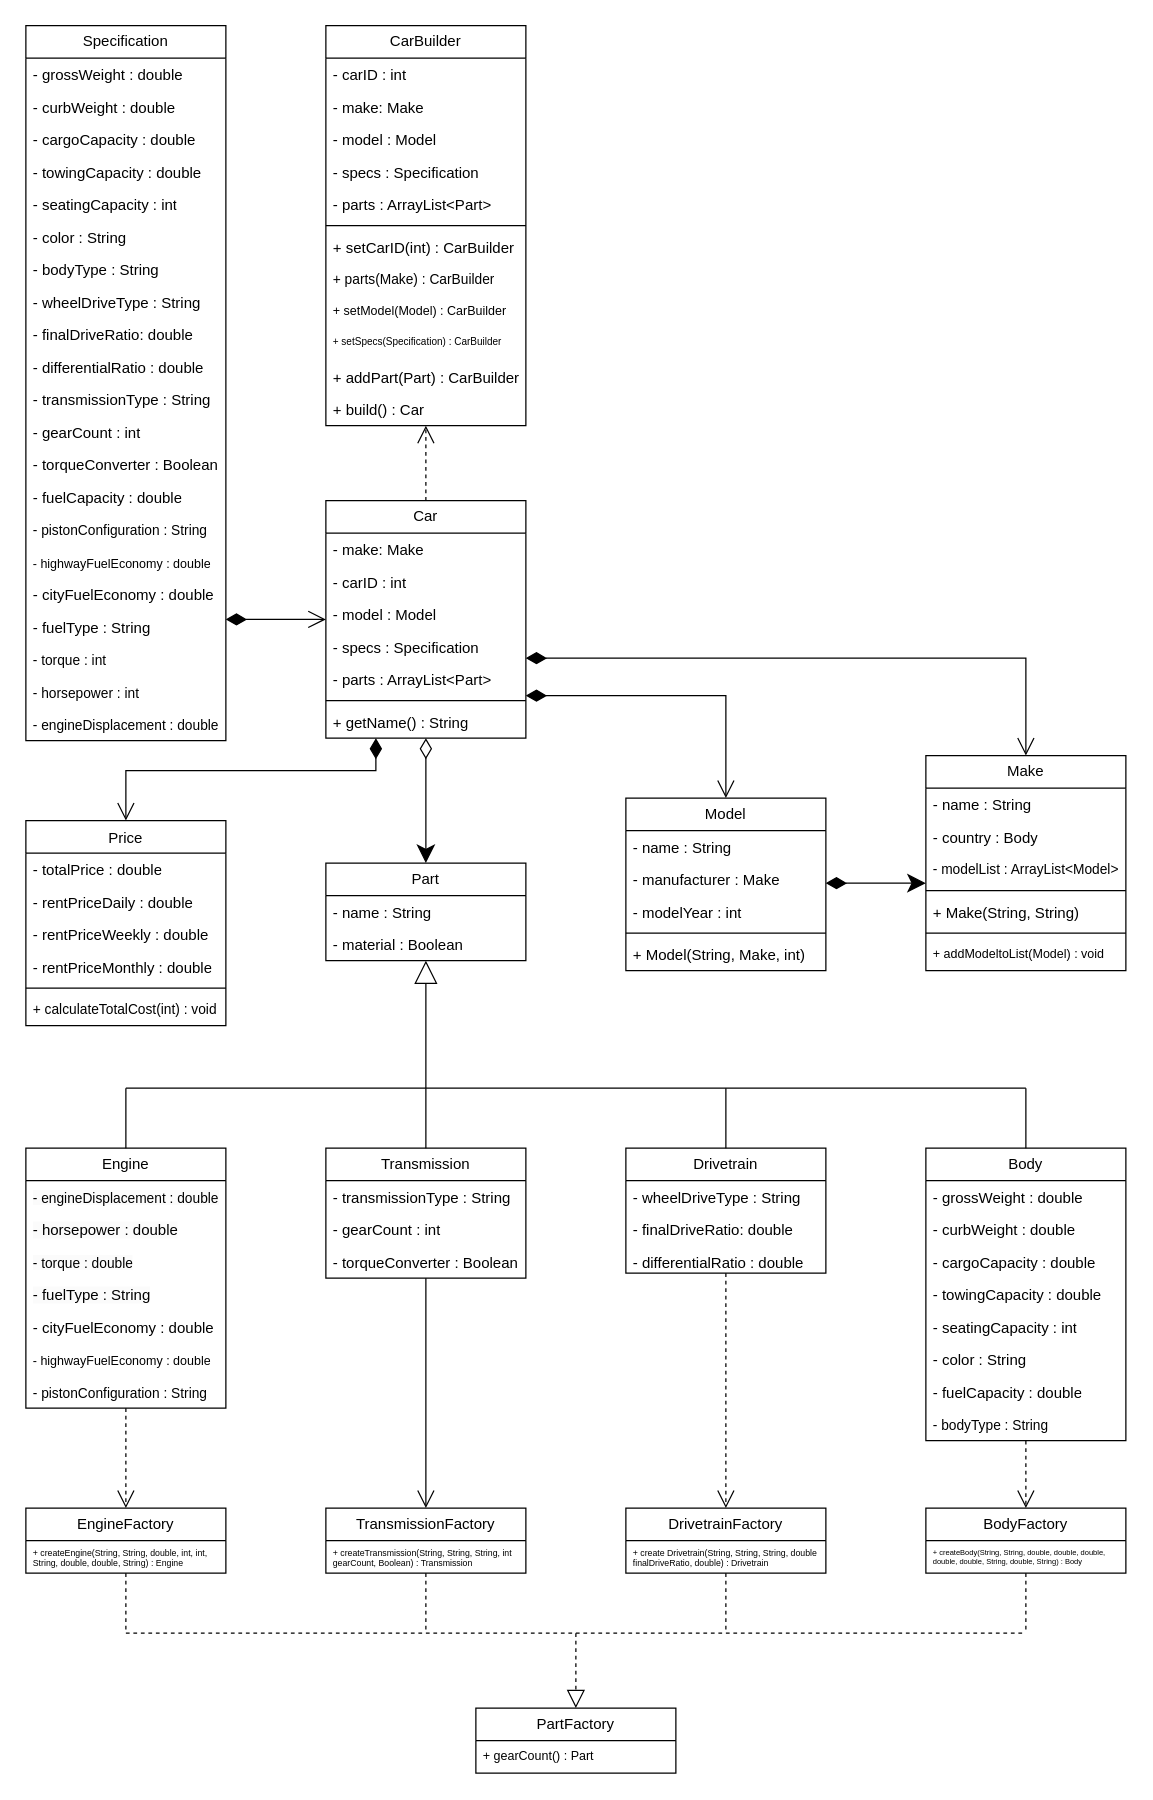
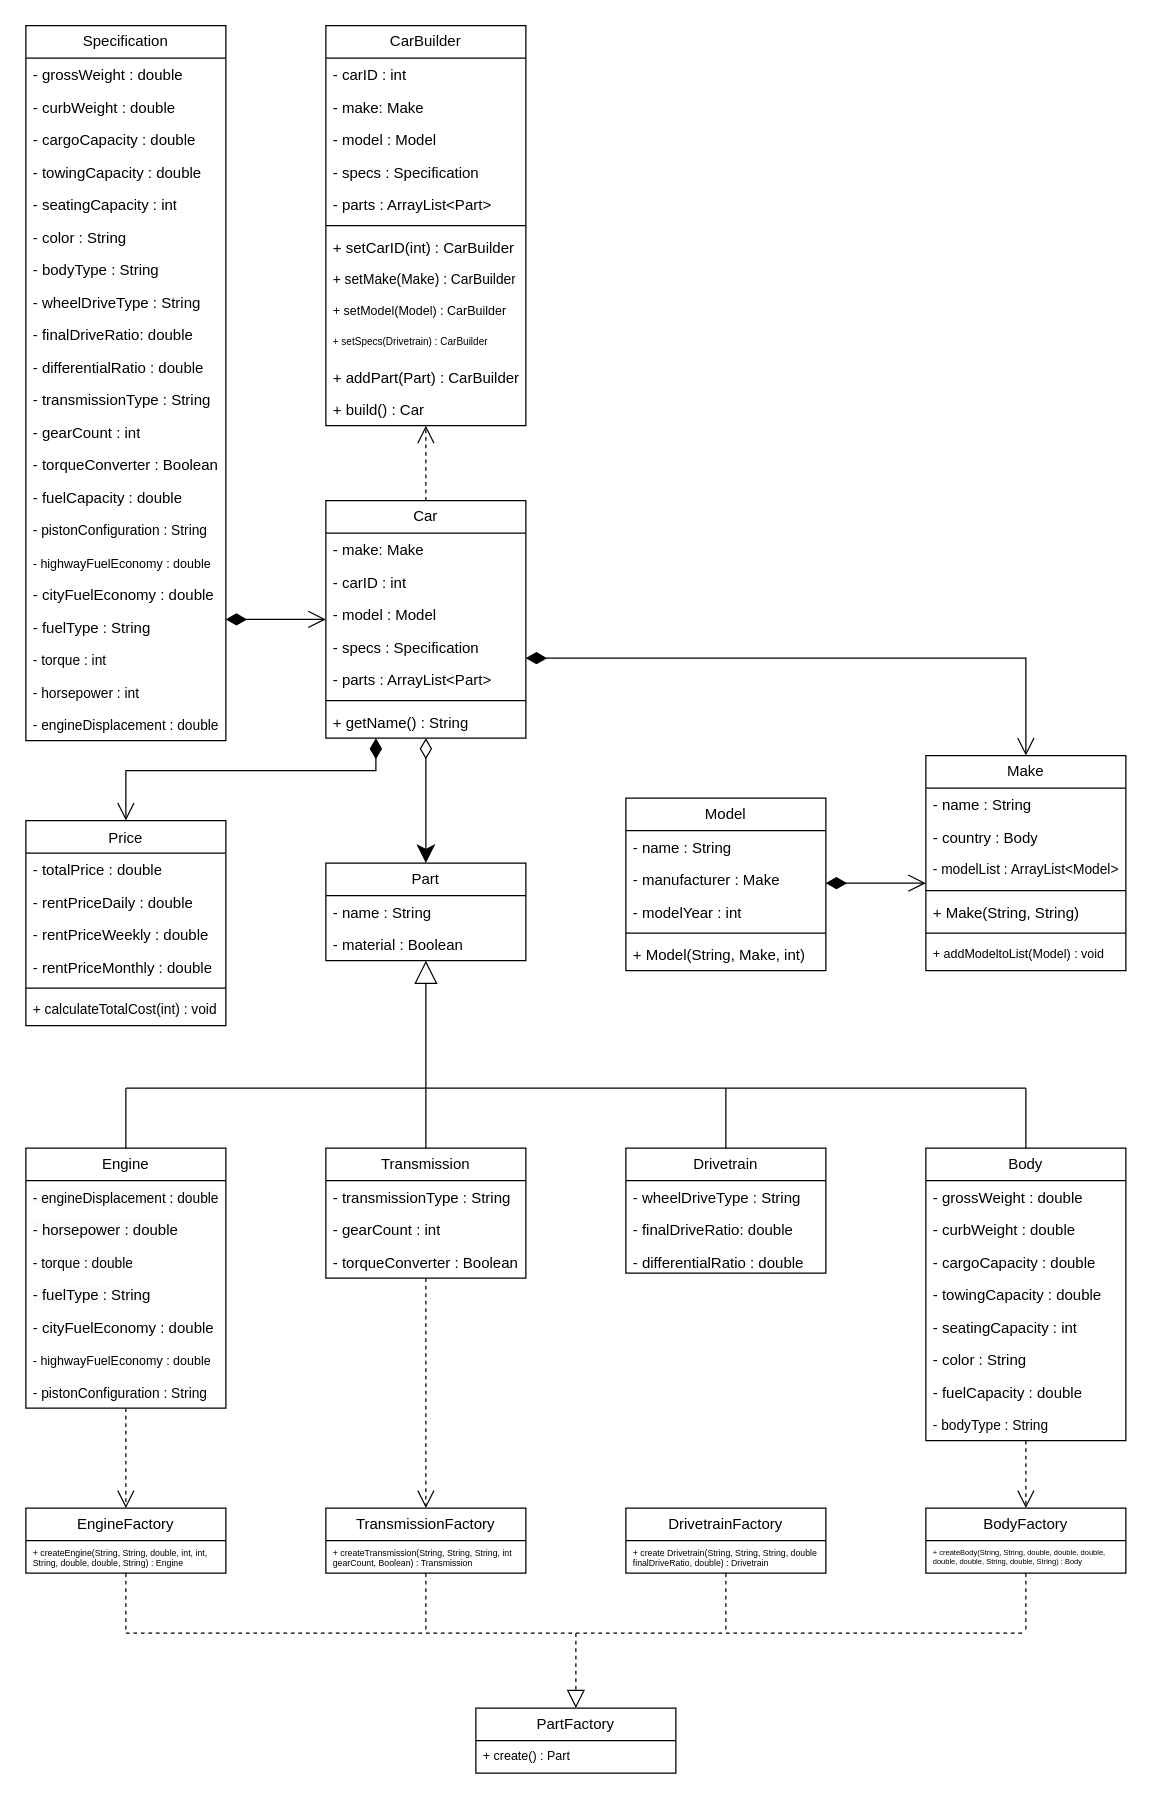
(423, 280) -> (427, 288)
(427, 349) -> (421, 343)
(685, 696) -> none
(910, 883) -> (914, 883)
(726, 1389) -> none
(426, 1392) -> (426, 1392)
(547, 1757) -> (536, 1757)
